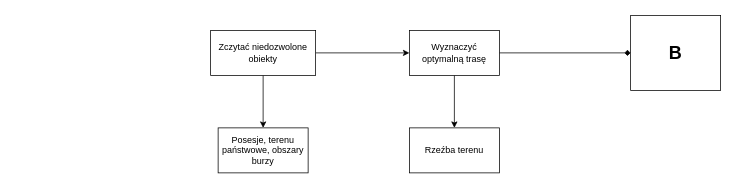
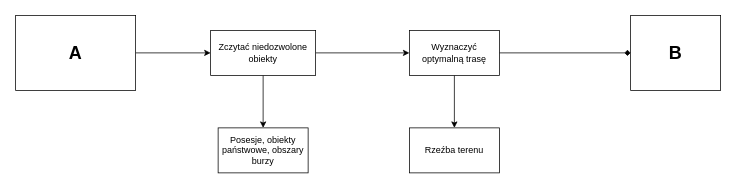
none -> (75, 53)
none -> (204, 53)
(263, 150) -> (263, 150)
